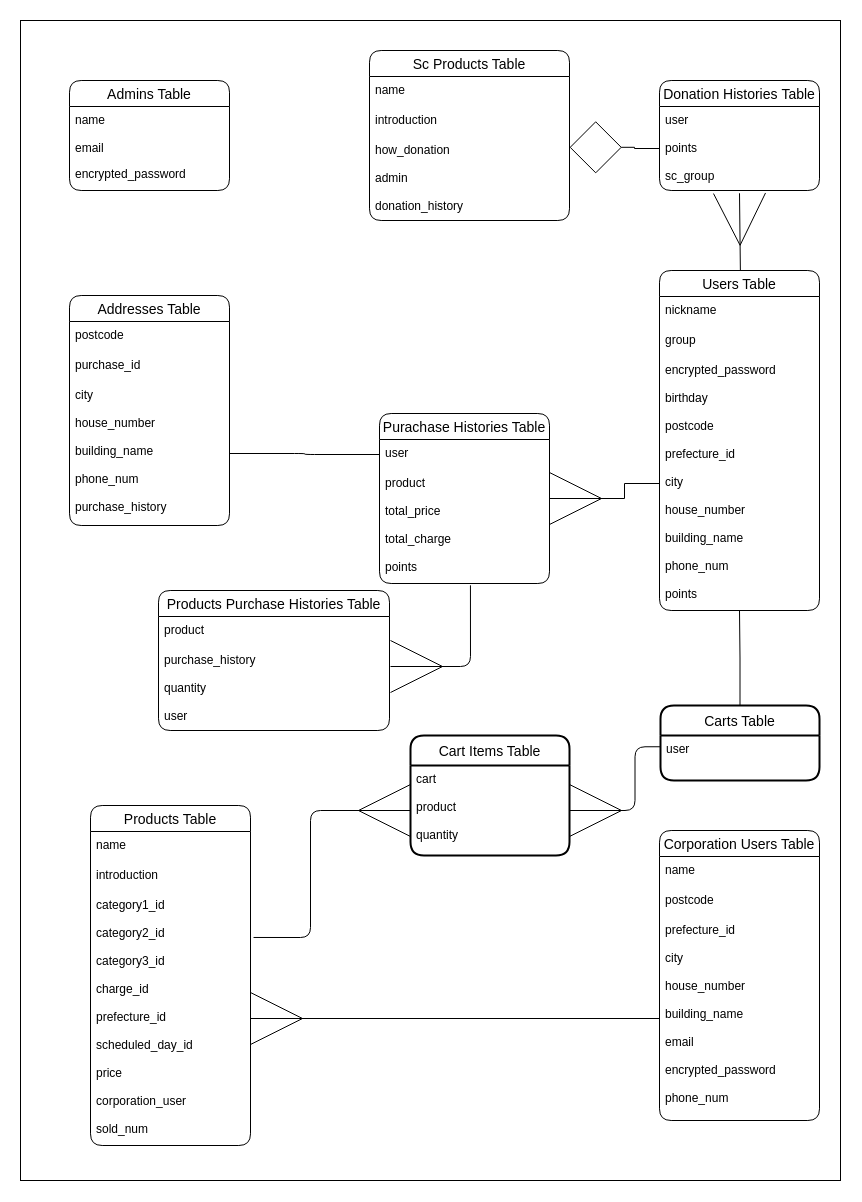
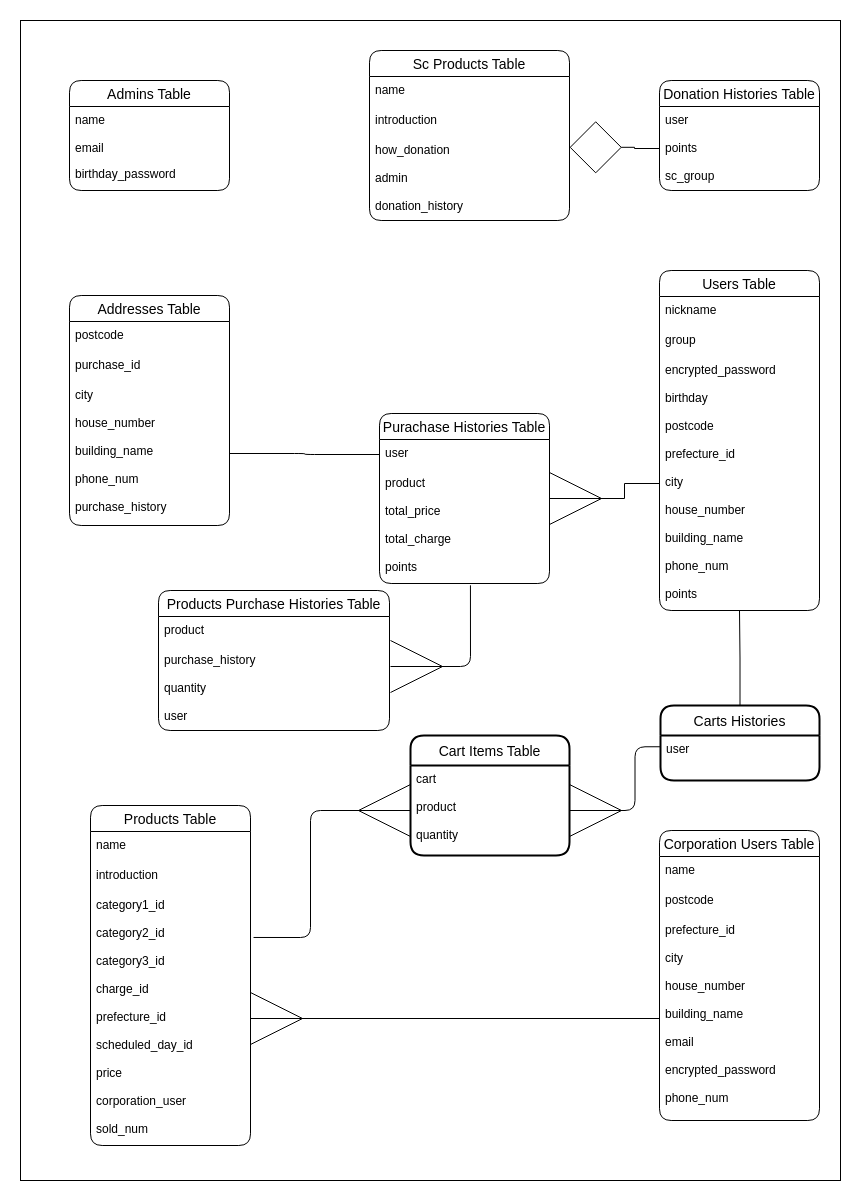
(135, 174) -> (131, 174)
(740, 232) -> none
(740, 721) -> (740, 721)
